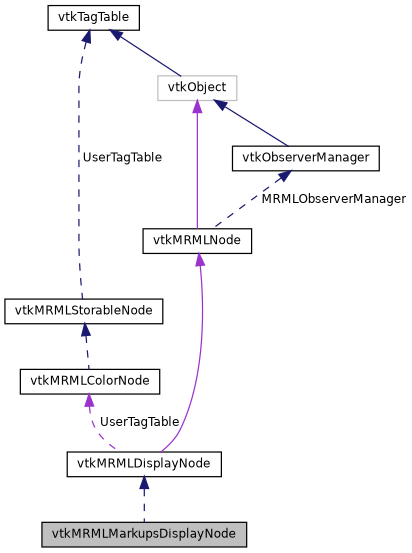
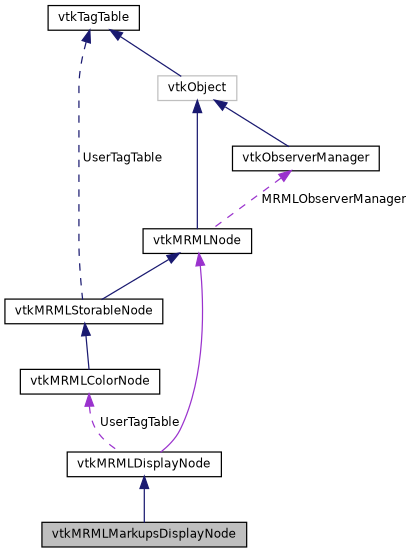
(197, 171) -> (197, 171)
(246, 204) -> (246, 204)
none -> (135, 280)
(88, 353) -> (88, 353)
(144, 506) -> (144, 506)
